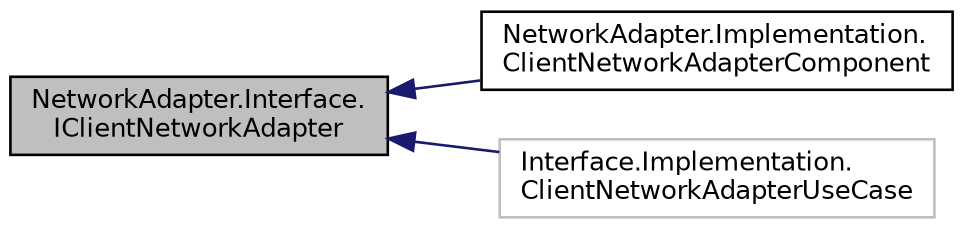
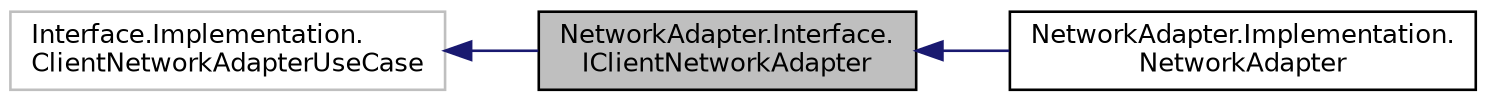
(717, 51) -> (1243, 51)
(457, 147) -> (505, 51)
